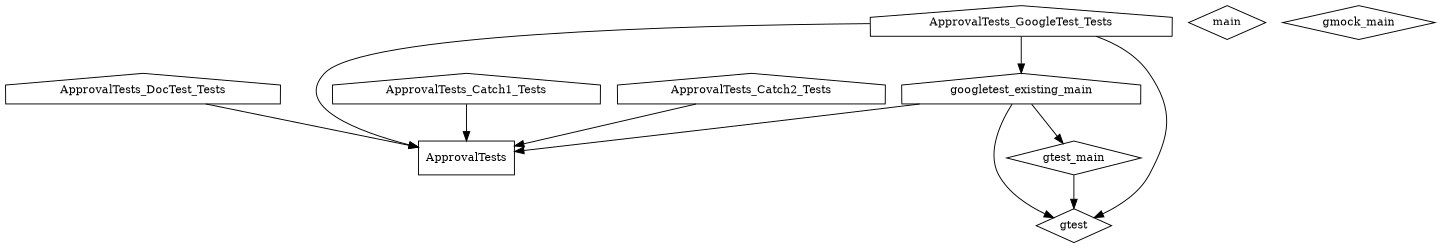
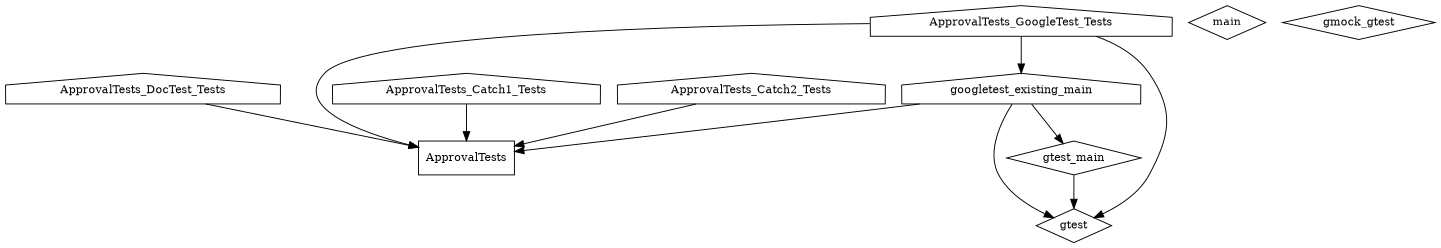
(1359, 23) -> (1359, 23)
